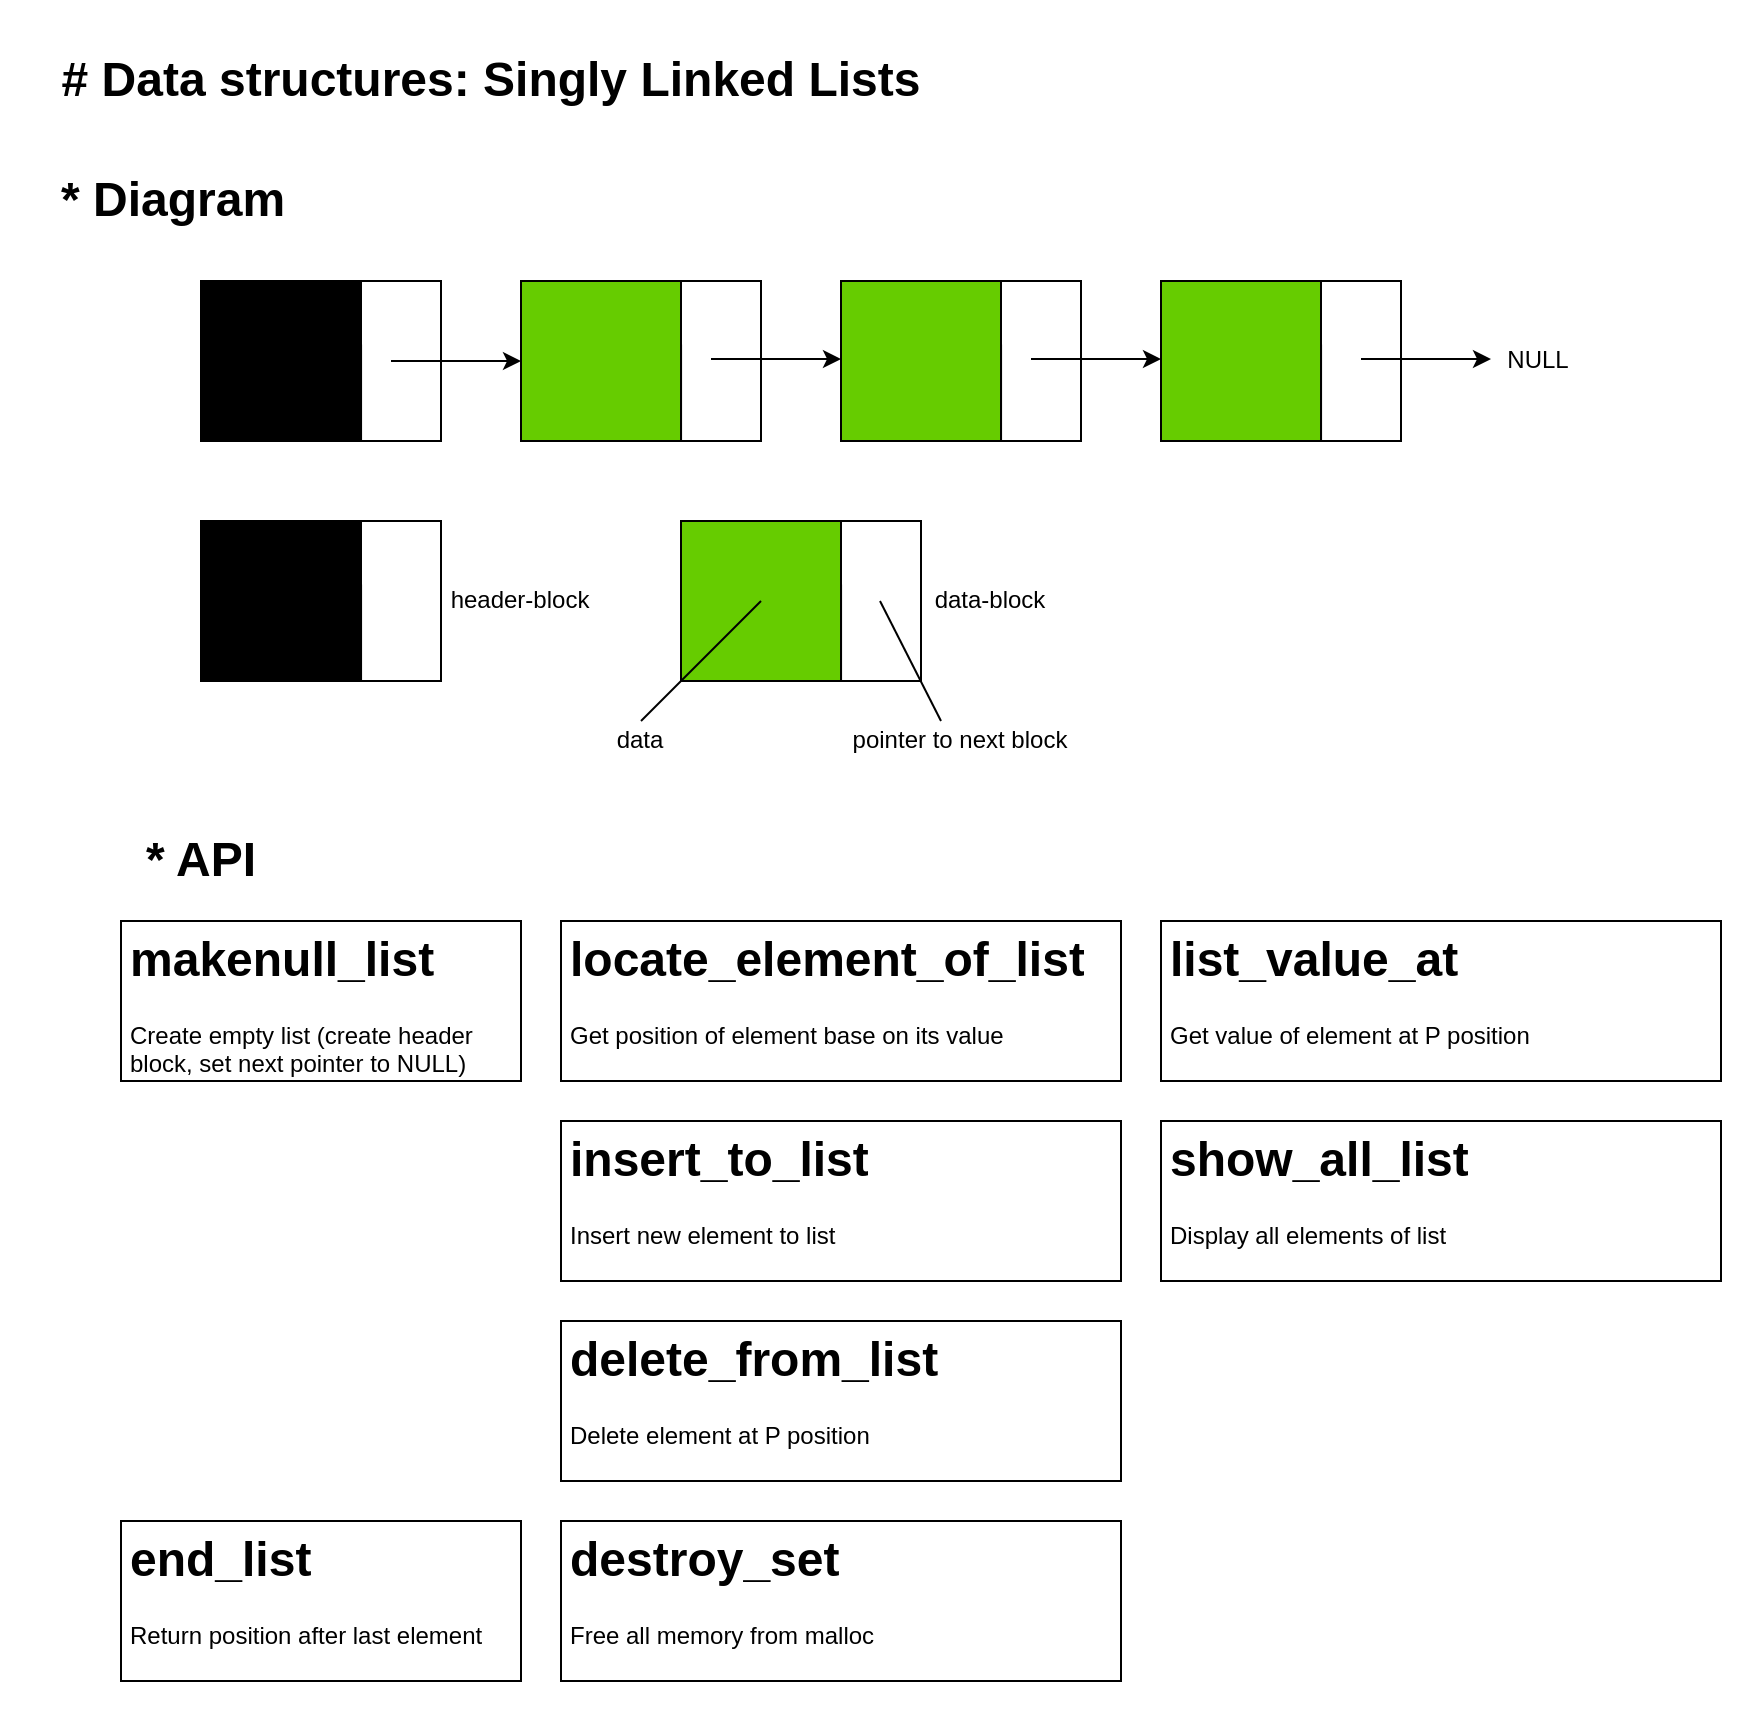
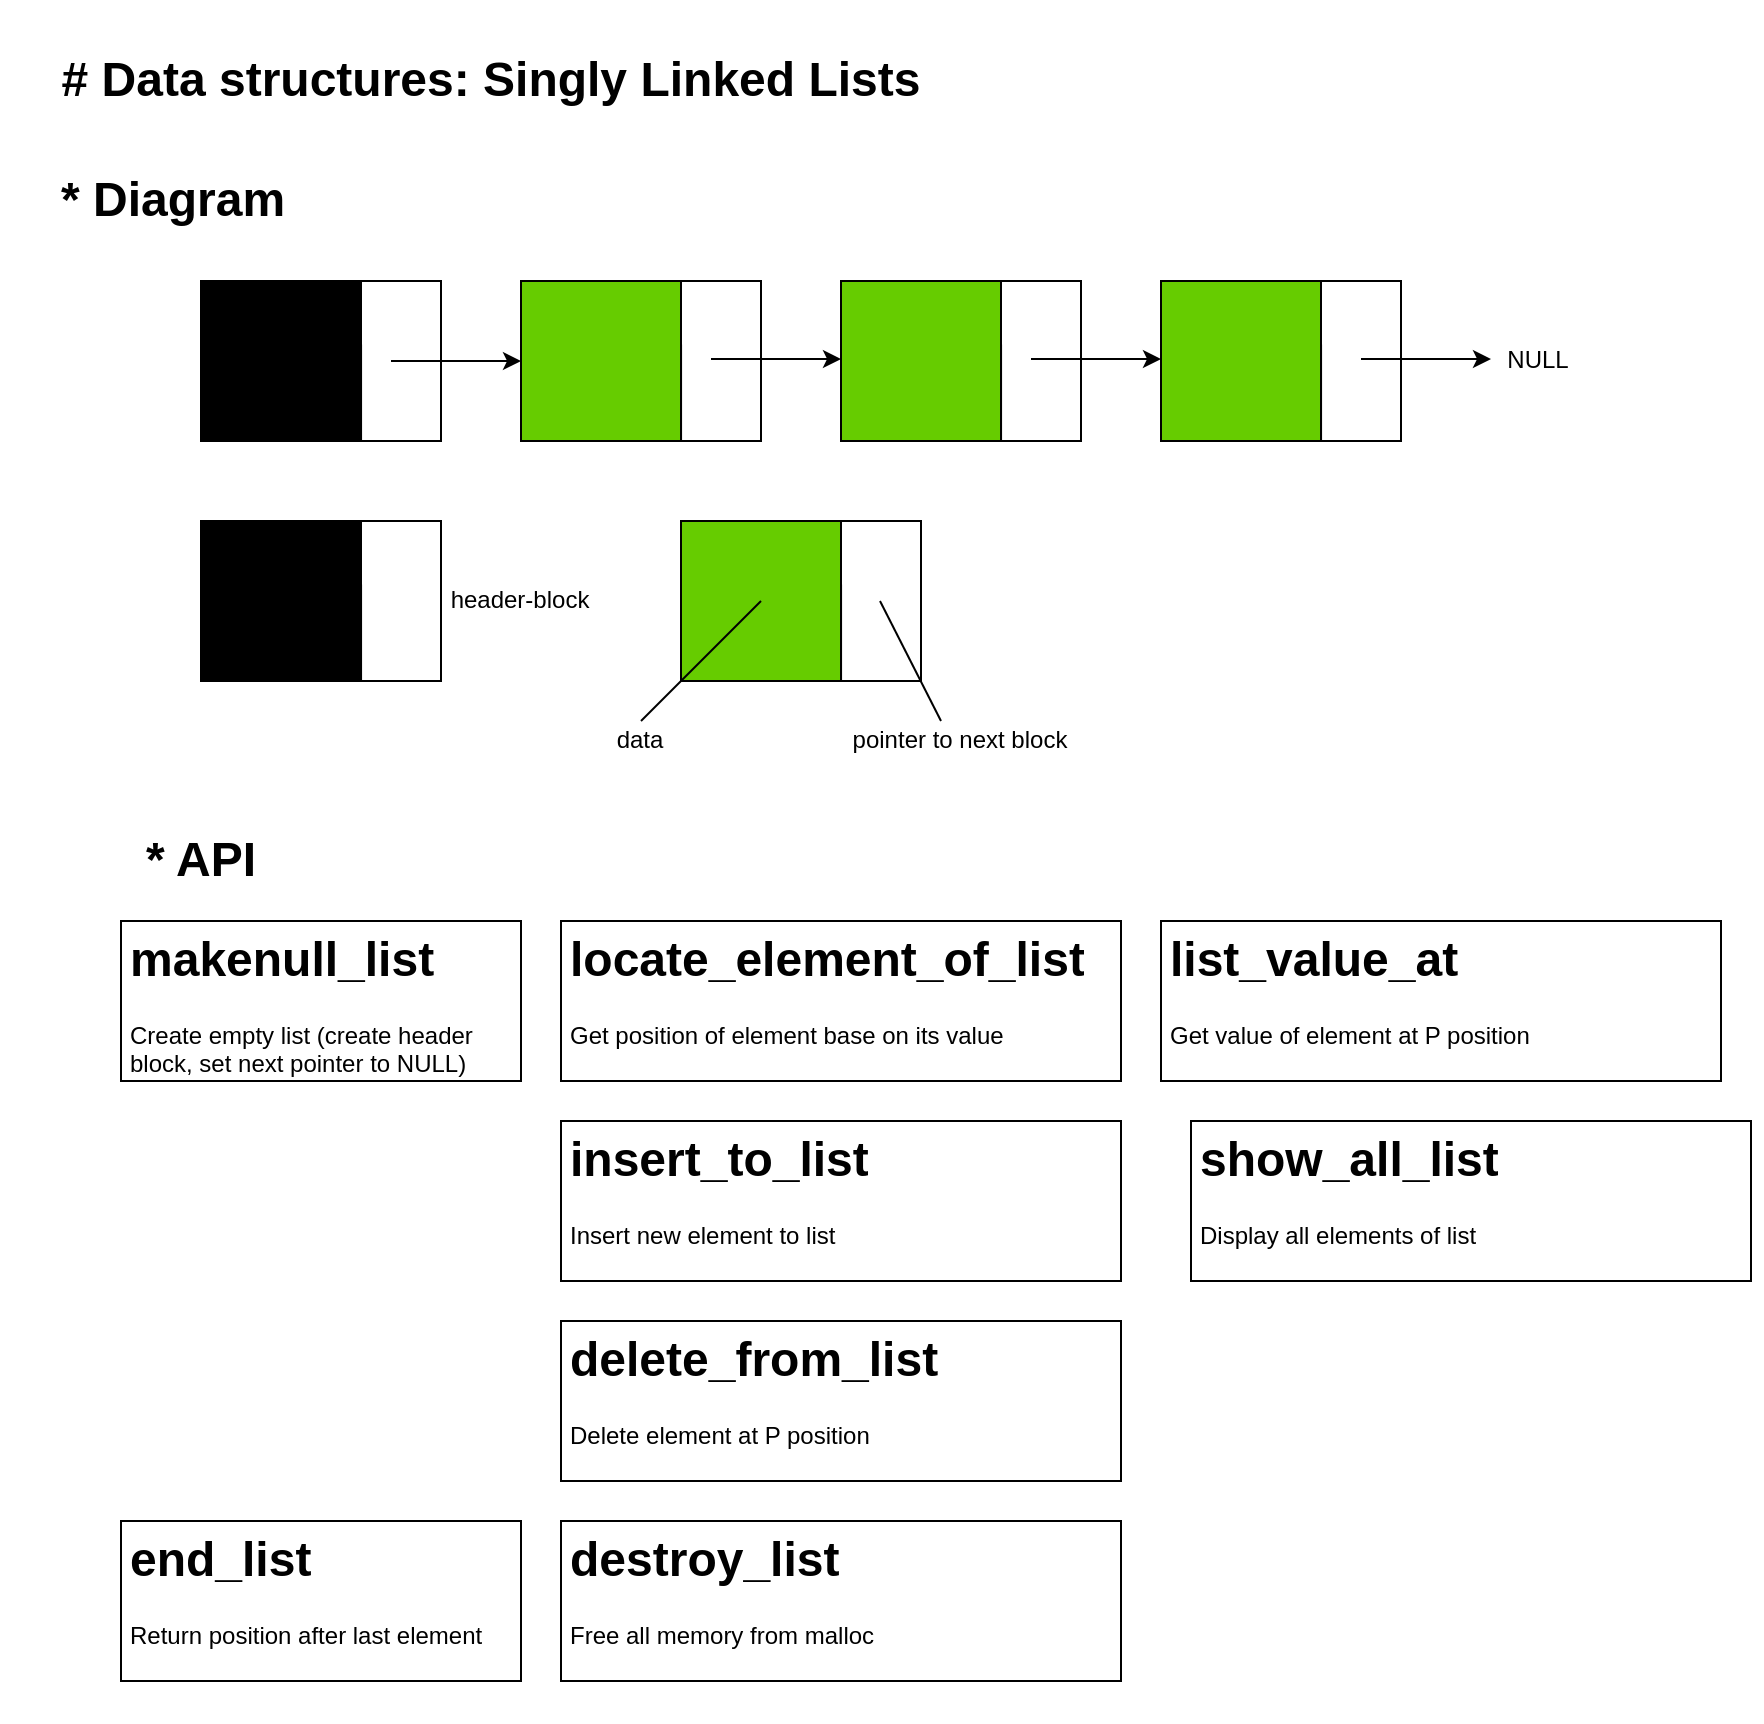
(991, 601) -> none
(1441, 1201) -> (1471, 1201)
(727, 1530) -> (727, 1530)
